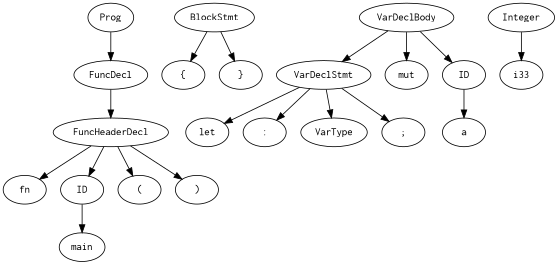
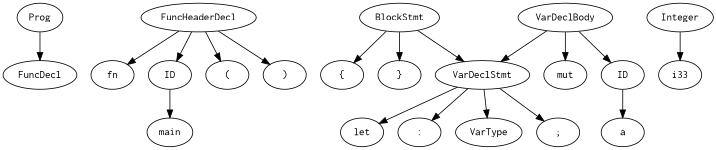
none -> (437, 44)
(111, 100) -> none
